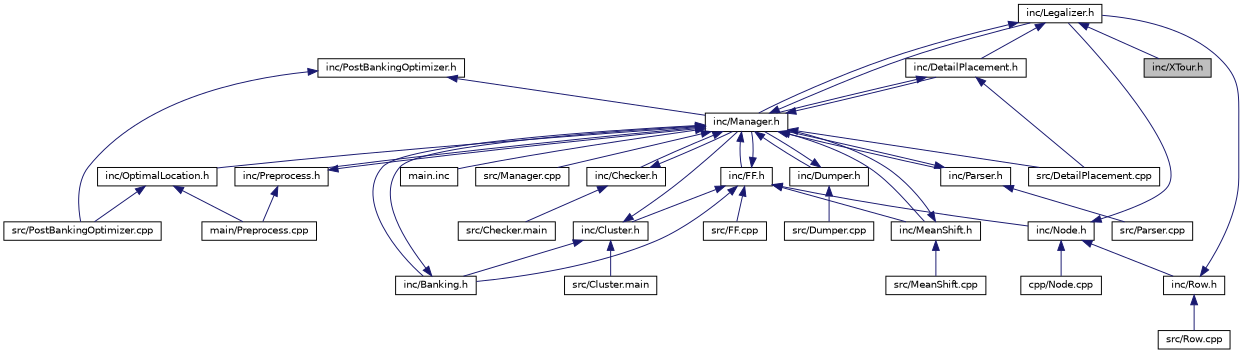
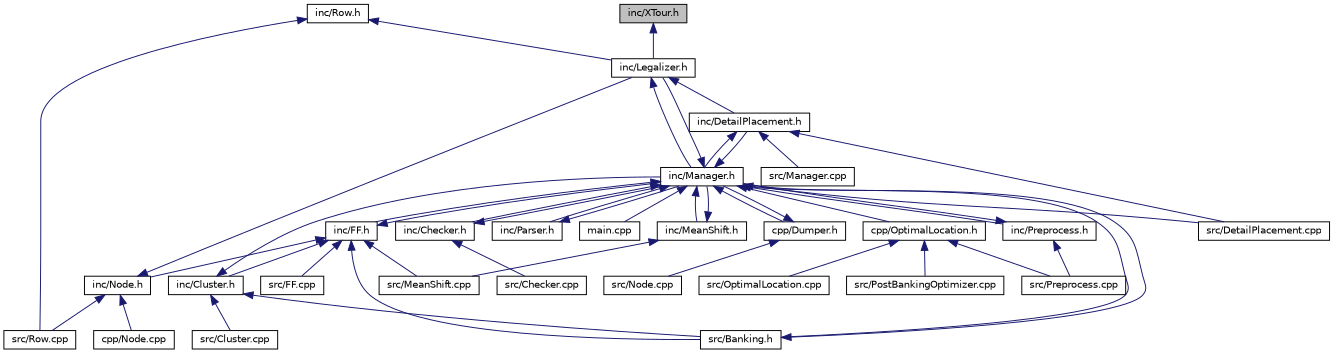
(1123, 43) -> (653, 46)
(391, 68) -> none
(630, 151) -> (782, 153)
(157, 177) -> (924, 231)
(429, 177) -> (610, 231)
(829, 177) -> (805, 231)
(844, 205) -> (394, 261)
(259, 231) -> (1074, 285)
(507, 231) -> (542, 285)
(829, 231) -> (643, 285)
(1152, 231) -> none
(1132, 260) -> (75, 315)
(436, 285) -> (741, 340)
(611, 285) -> (235, 340)
none -> (764, 285)
